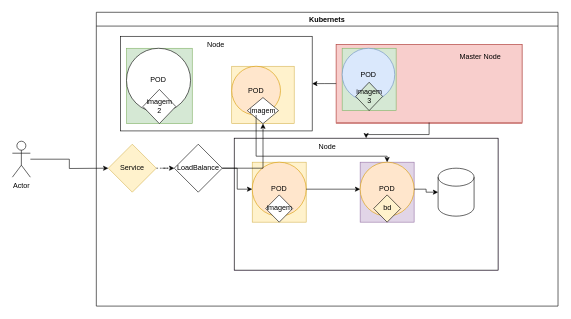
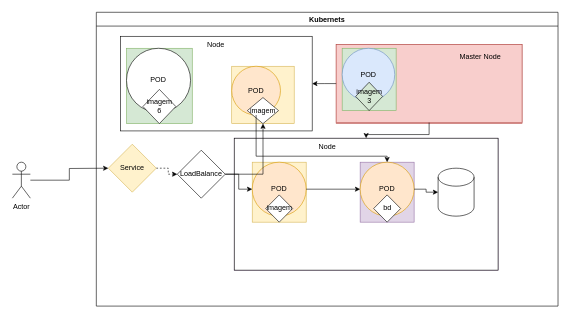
(160, 107) -> (160, 107)
(21, 159) -> (21, 180)
(198, 168) -> (201, 174)
(387, 209) -> (387, 209)
